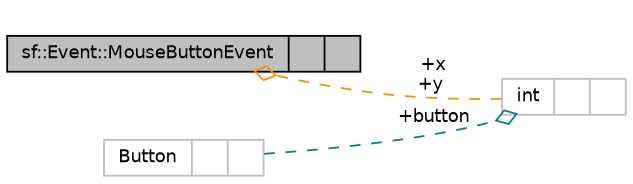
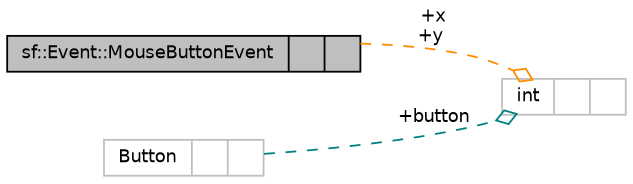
(388, 94) -> (438, 50)
